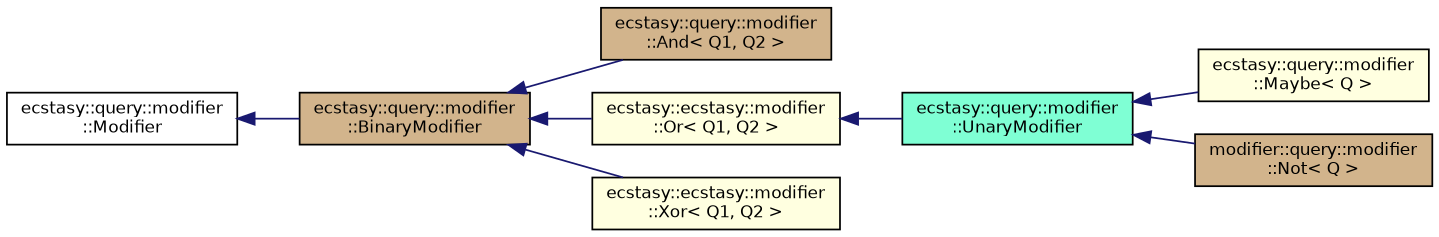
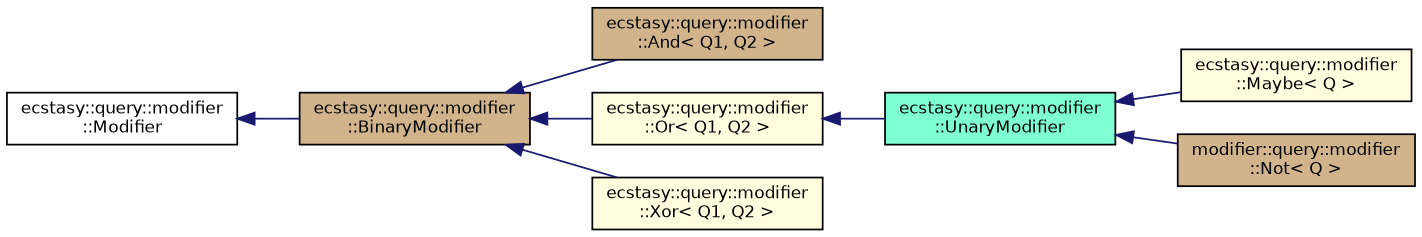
(716, 119) -> (707, 119)
(716, 204) -> (707, 204)
